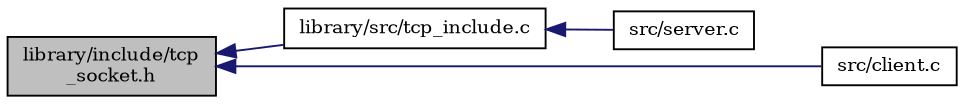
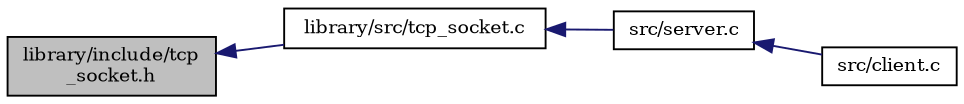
(415, 28) -> (415, 28)
(529, 66) -> (798, 50)
